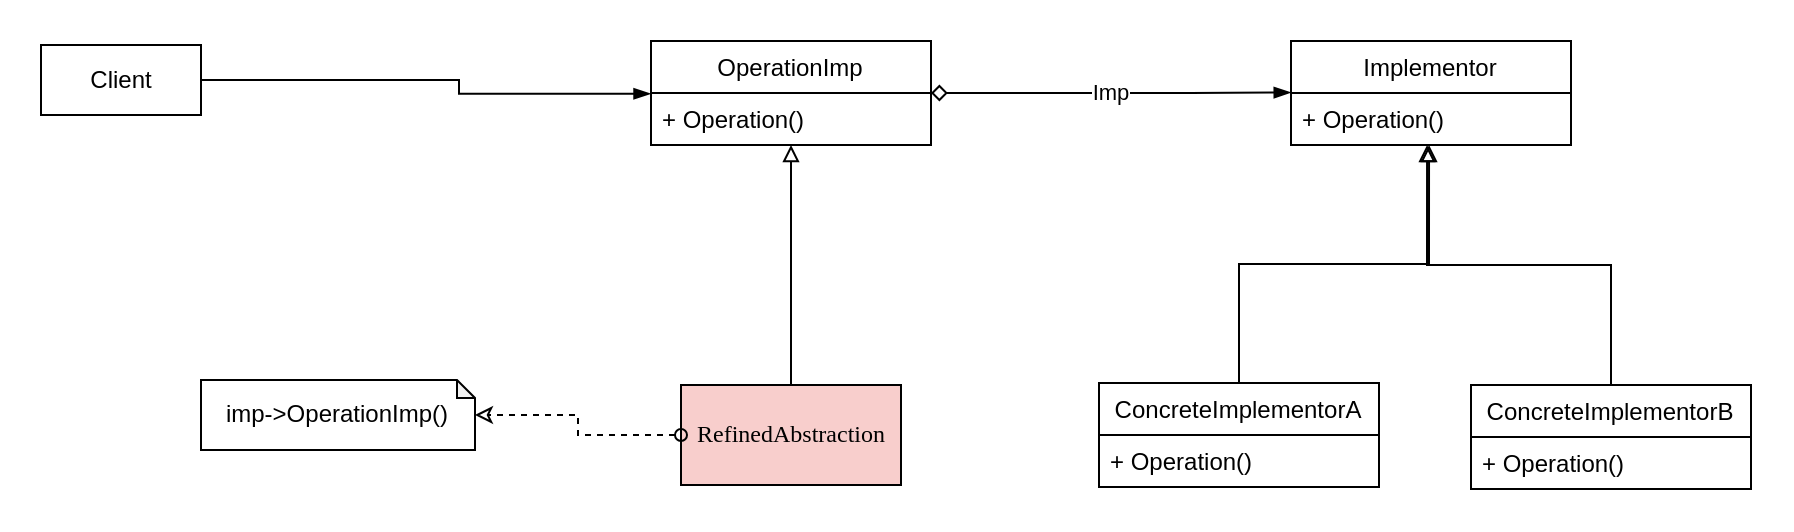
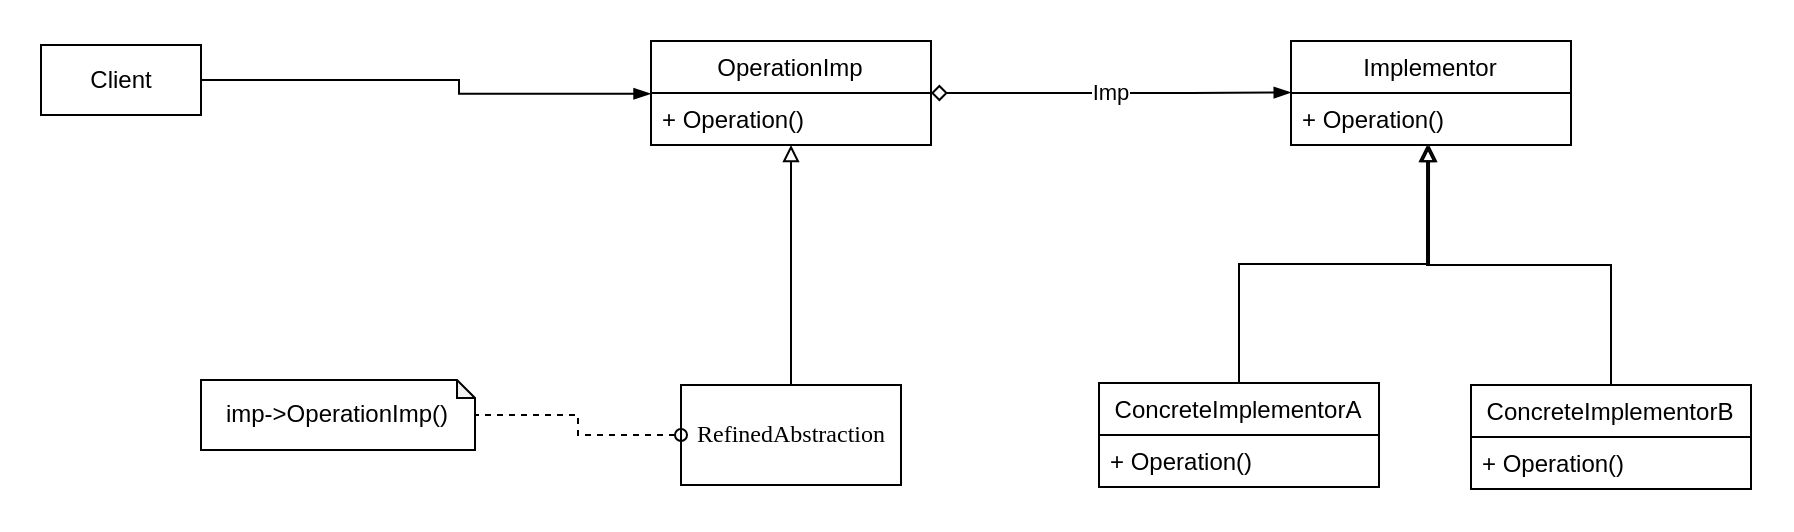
(490, 415) -> (484, 415)
(791, 435) -> (791, 435)
